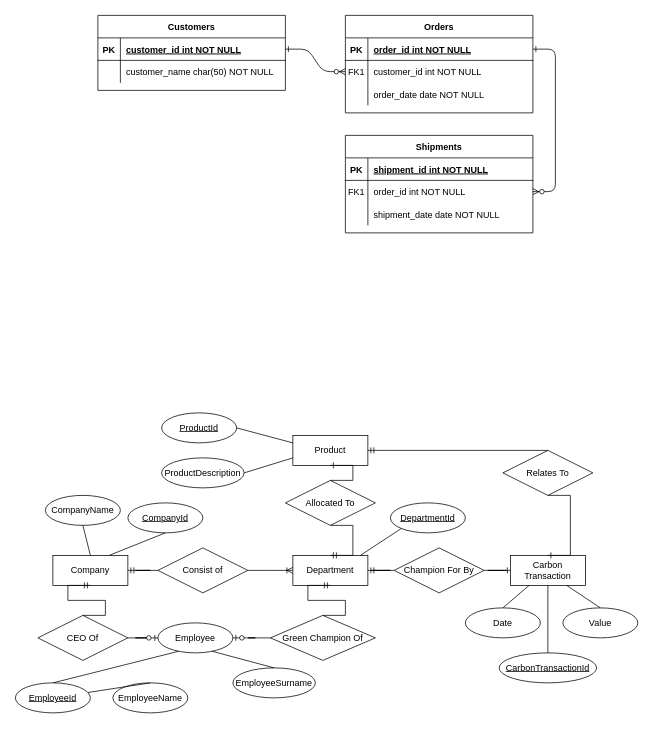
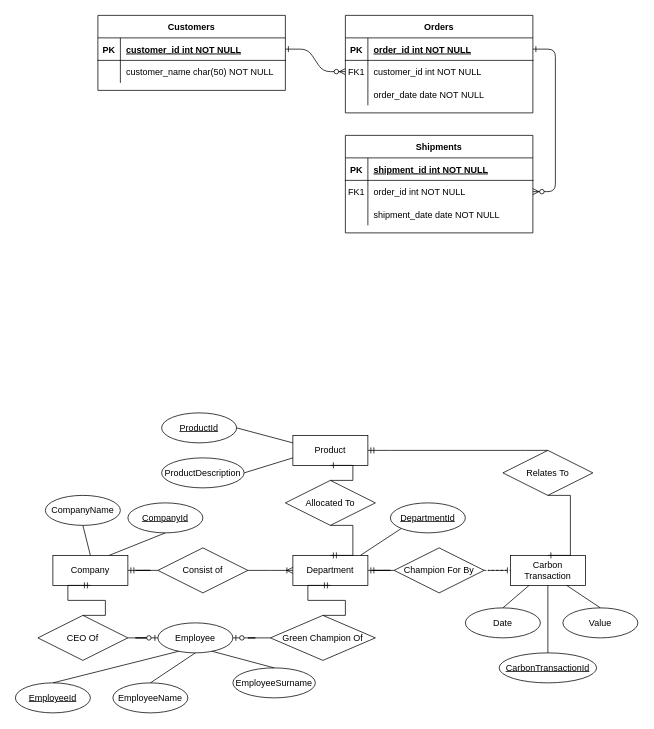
(497, 570) -> (497, 570)
(120, 688) -> (173, 668)
